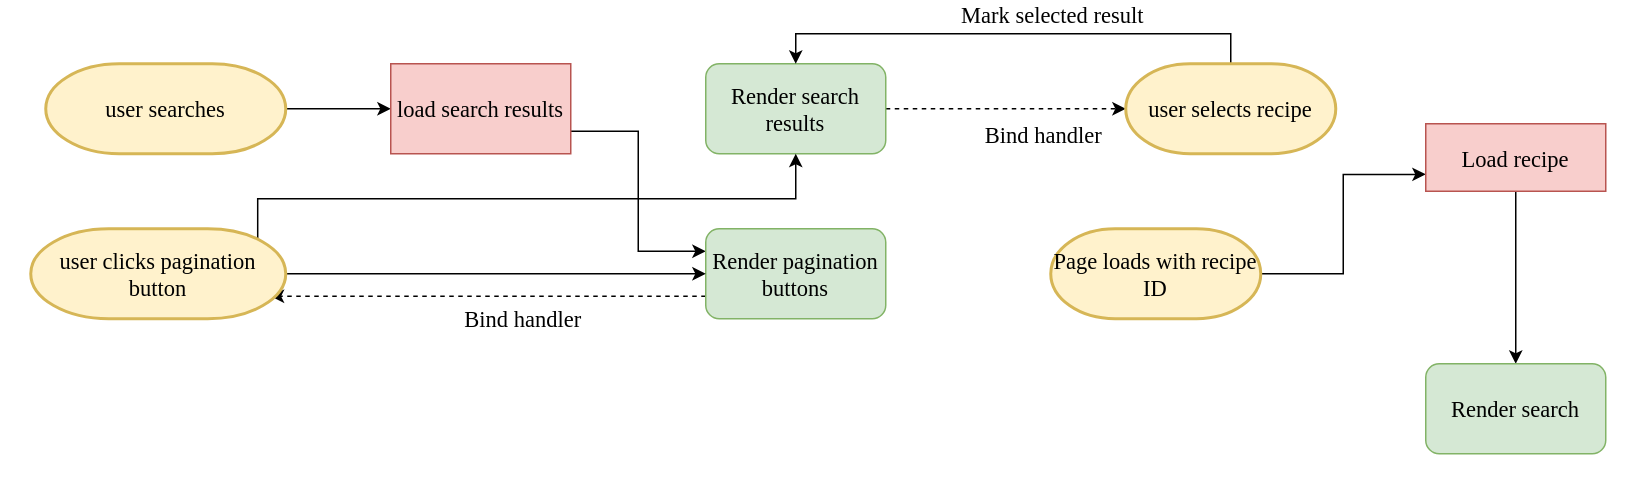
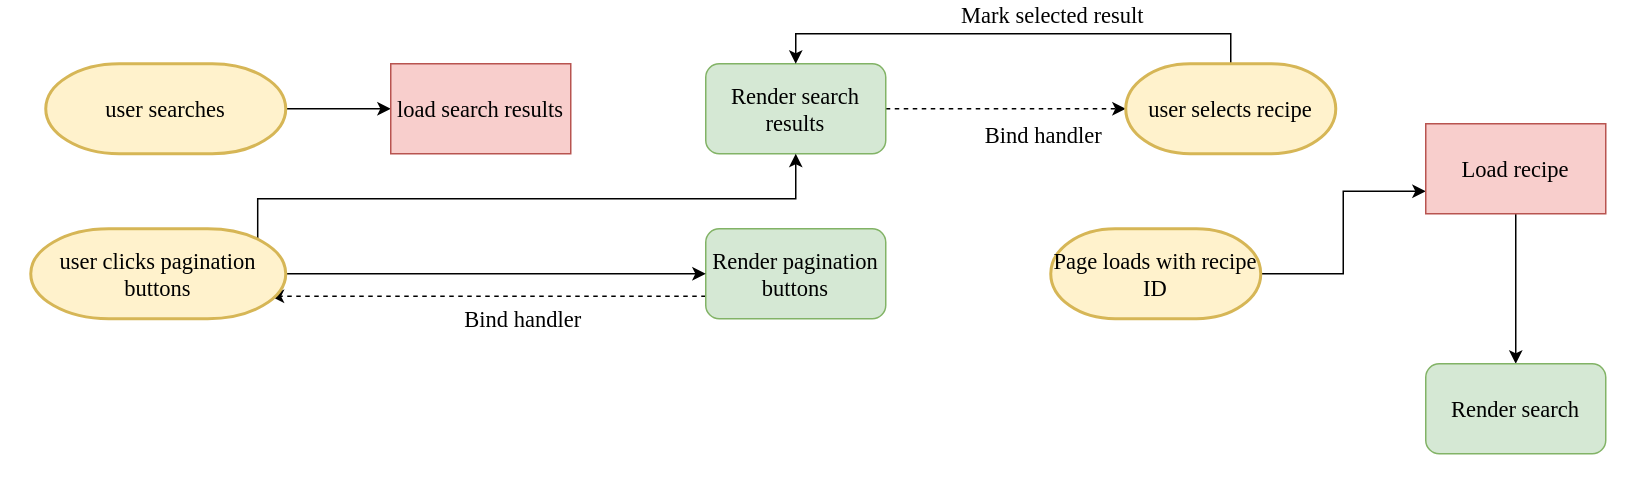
(1516, 158) -> (1516, 169)
(638, 186) -> none
(158, 274) -> (158, 274)
